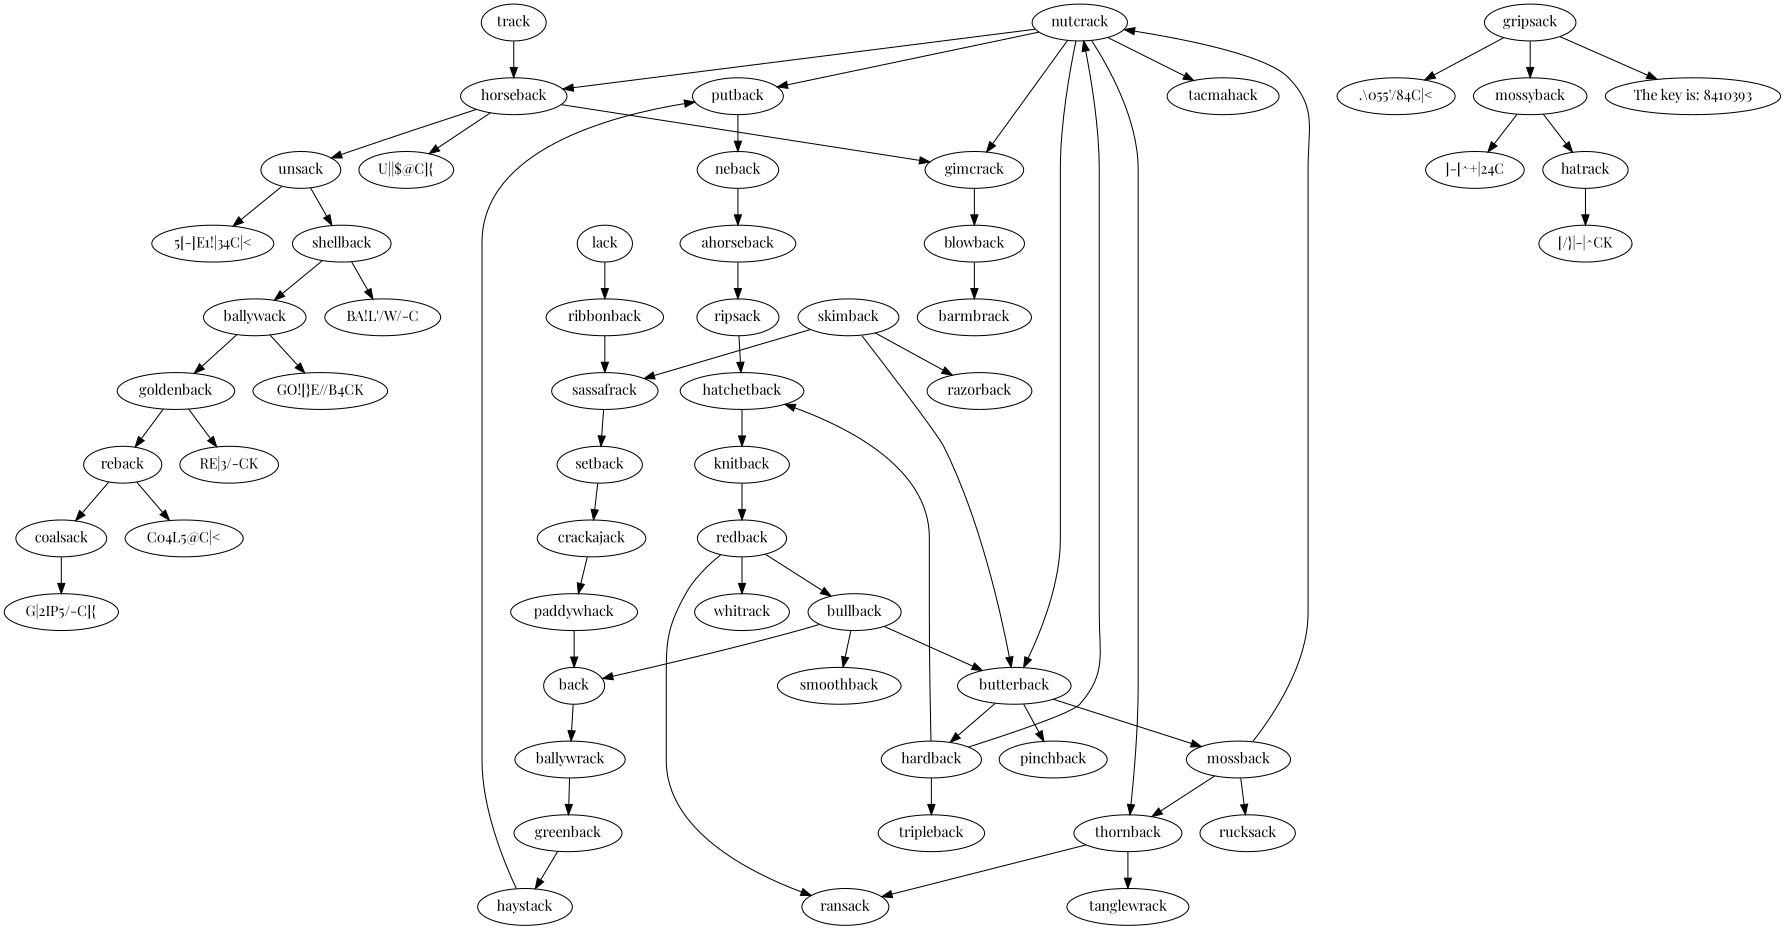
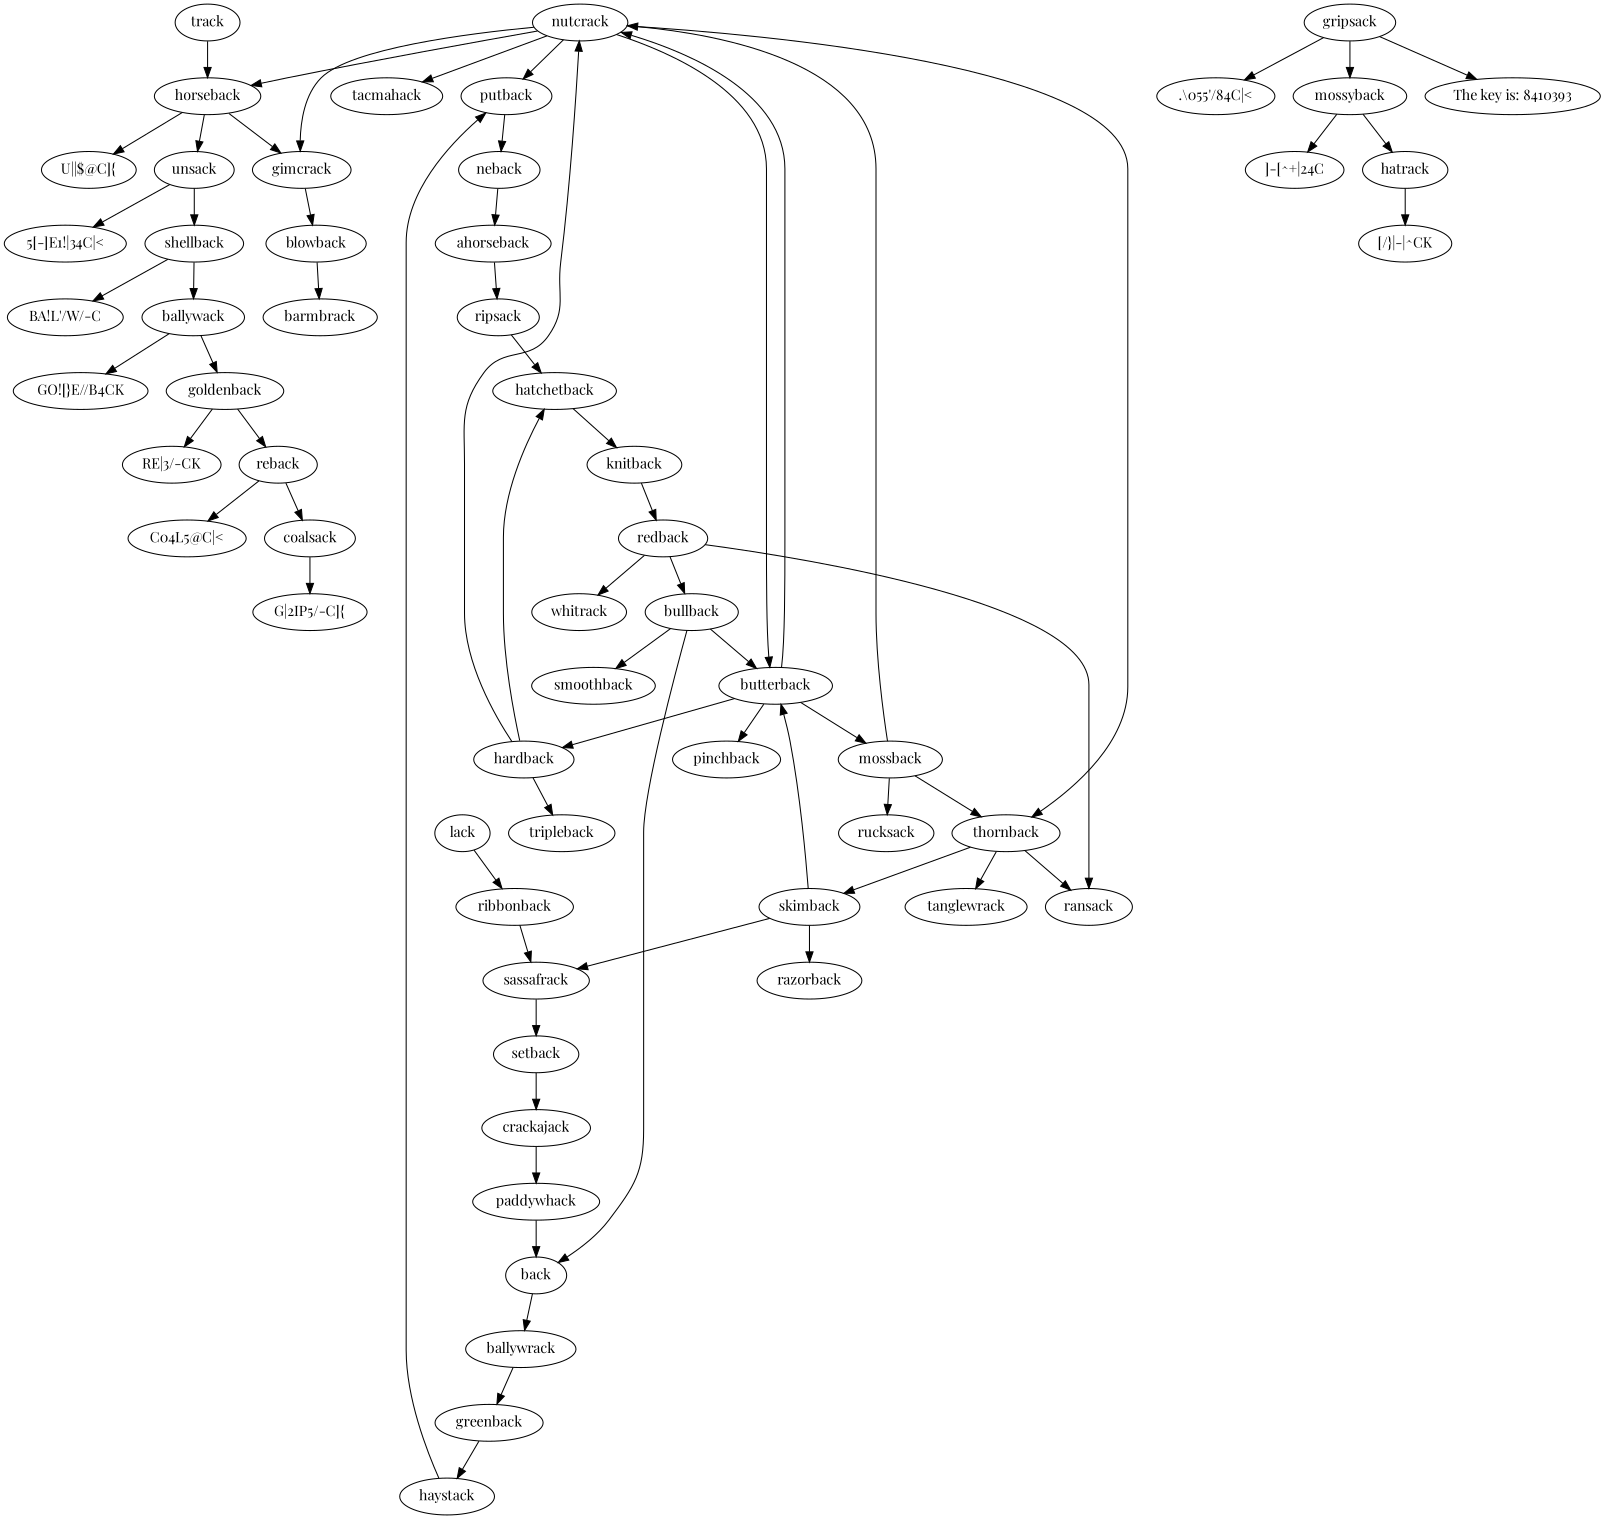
none -> (785, 310)
none -> (912, 868)
